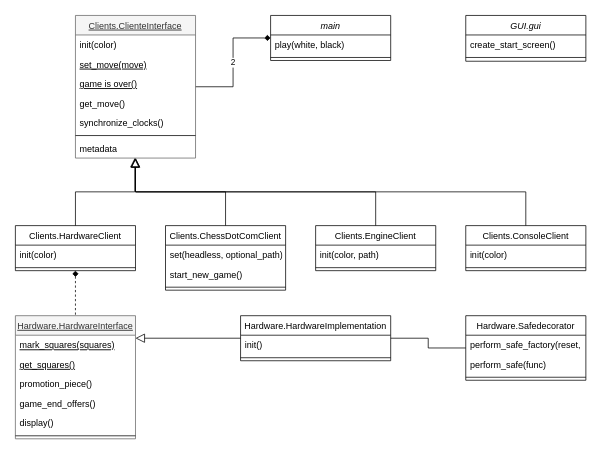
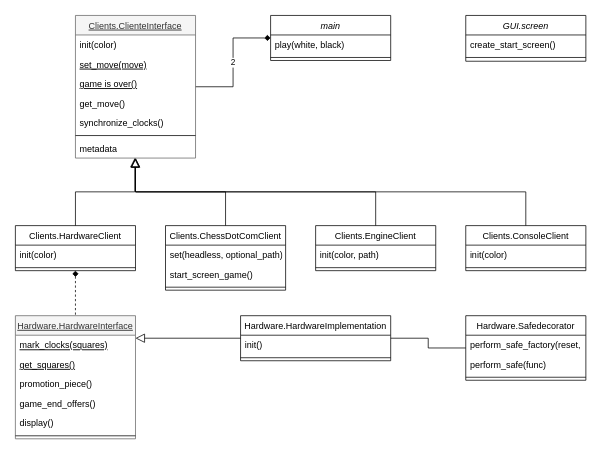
(525, 26) -> (525, 26)
(210, 275) -> (217, 275)
(72, 345) -> (69, 345)
